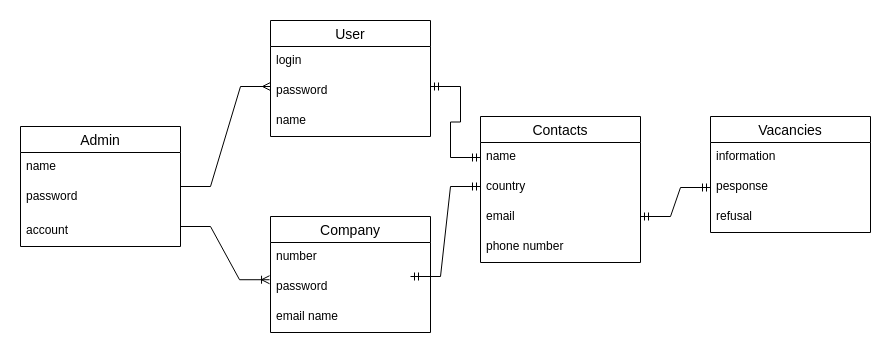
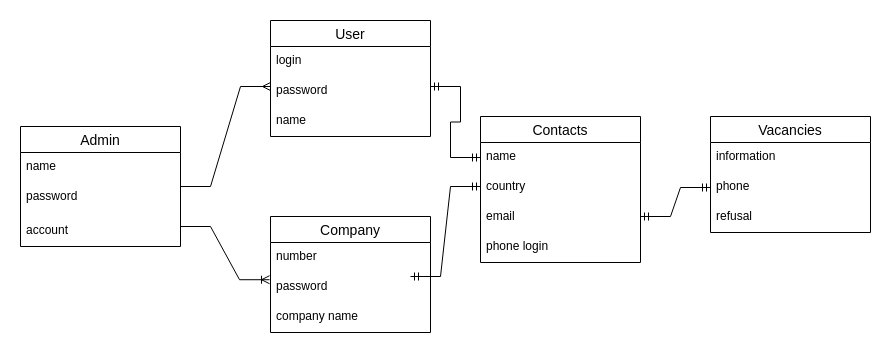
(743, 186) -> (733, 186)
(525, 246) -> (518, 246)
(305, 316) -> (315, 316)
